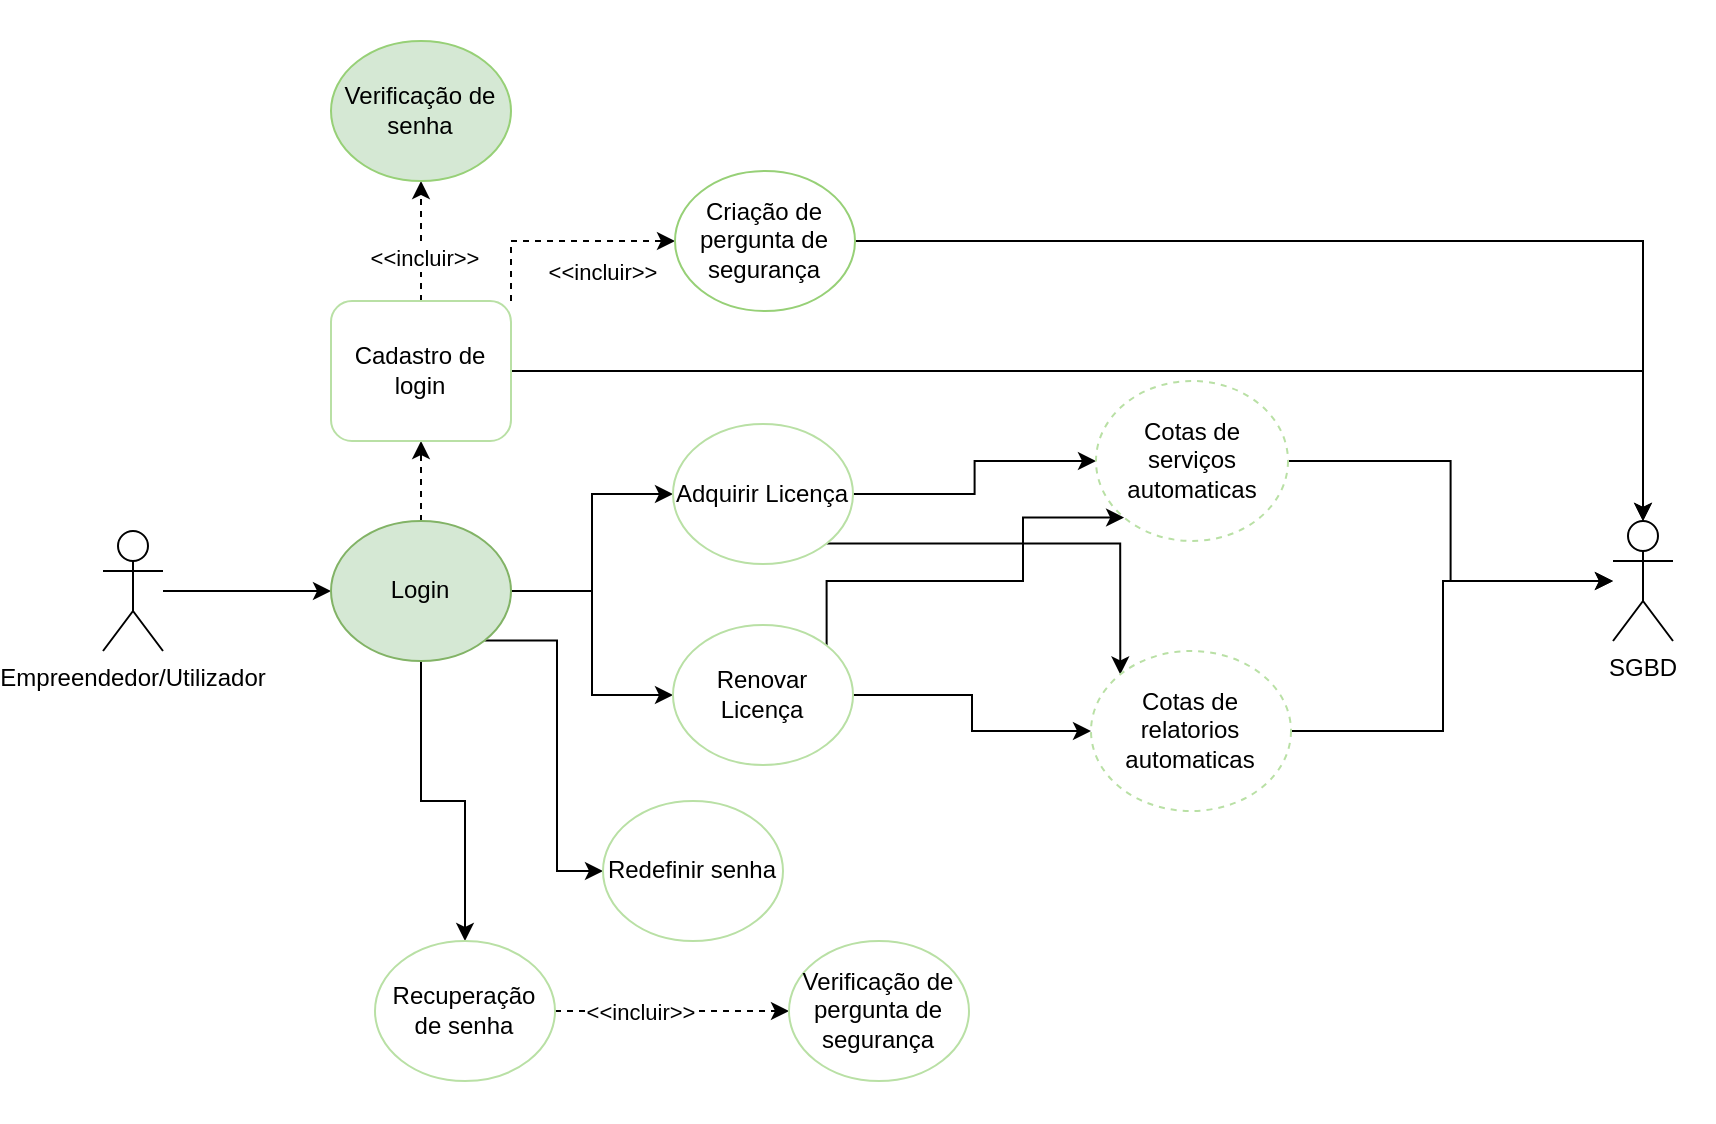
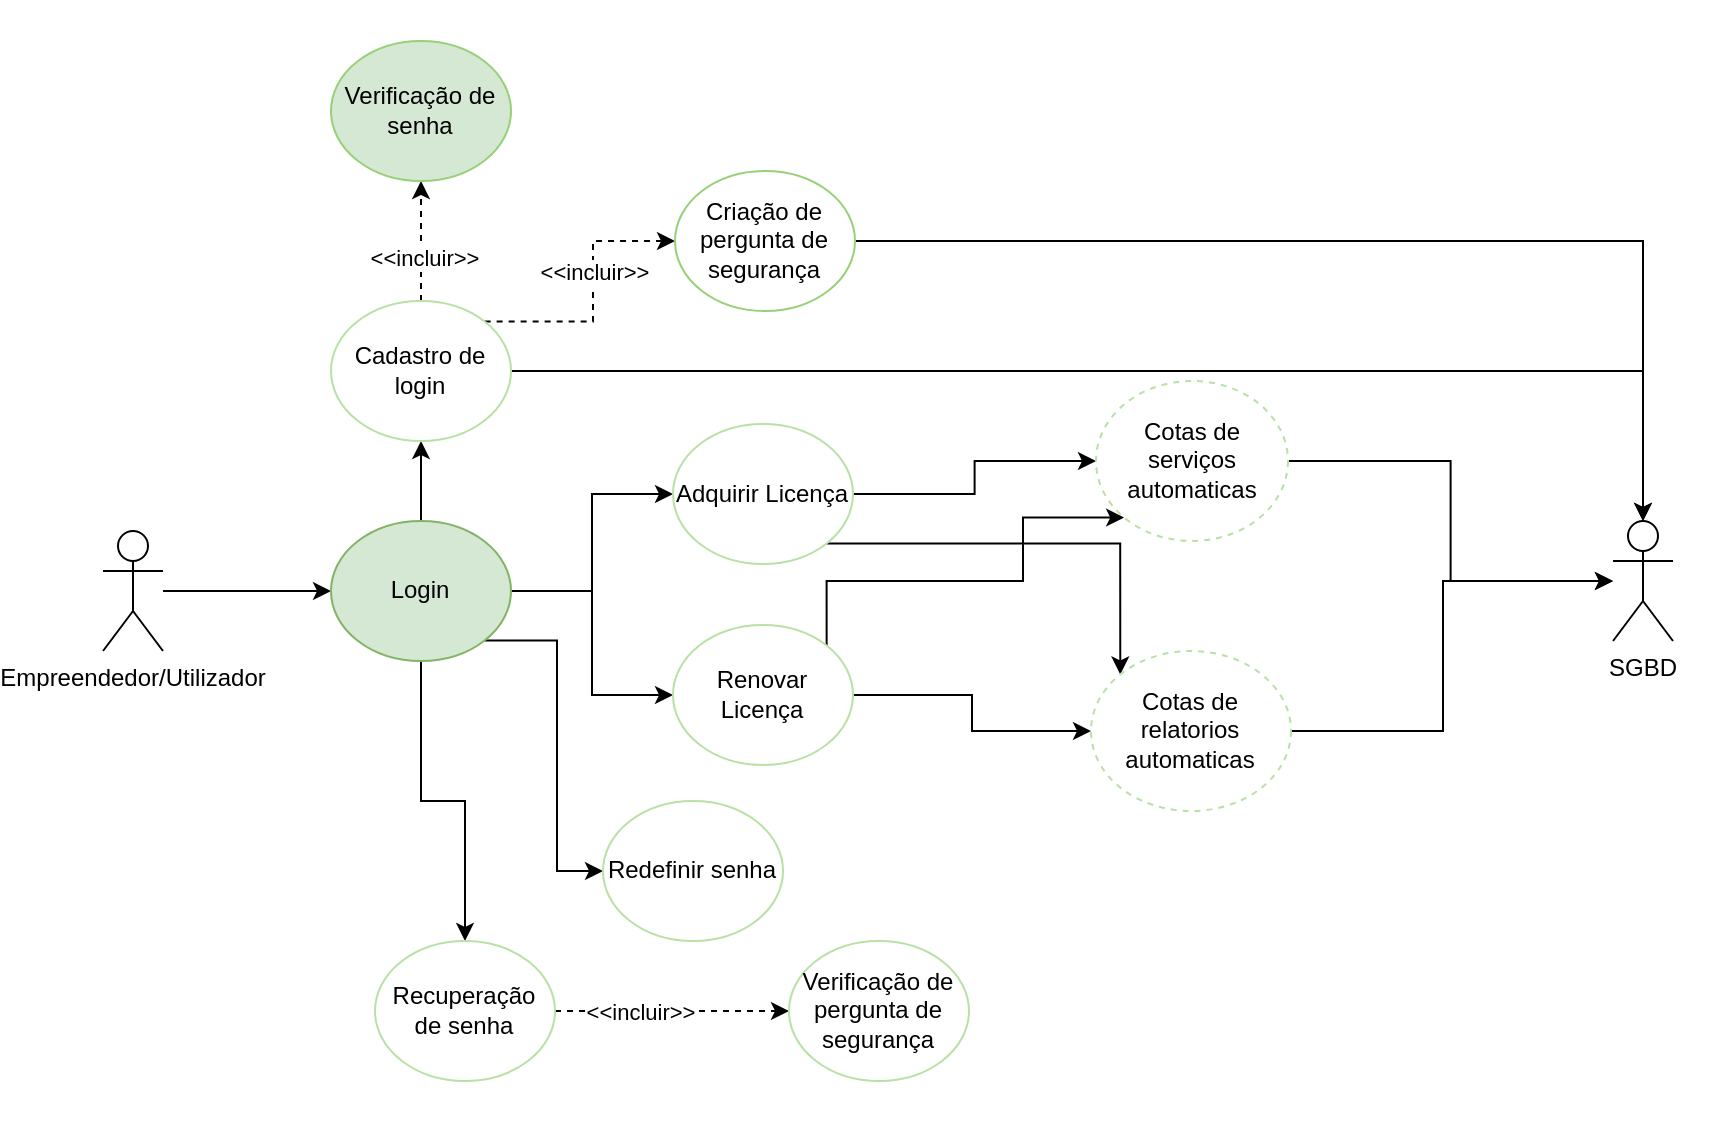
(421, 371) -> (421, 371)
(421, 488) -> (421, 488)
